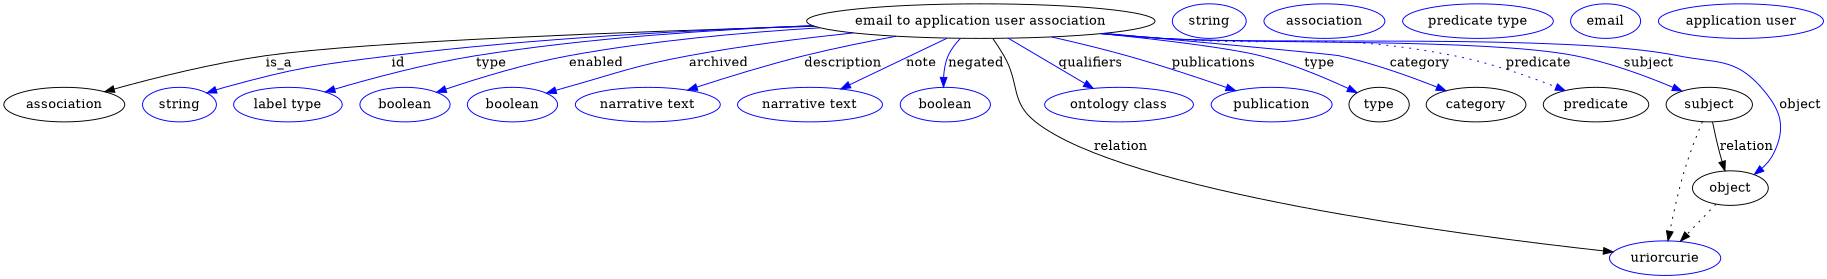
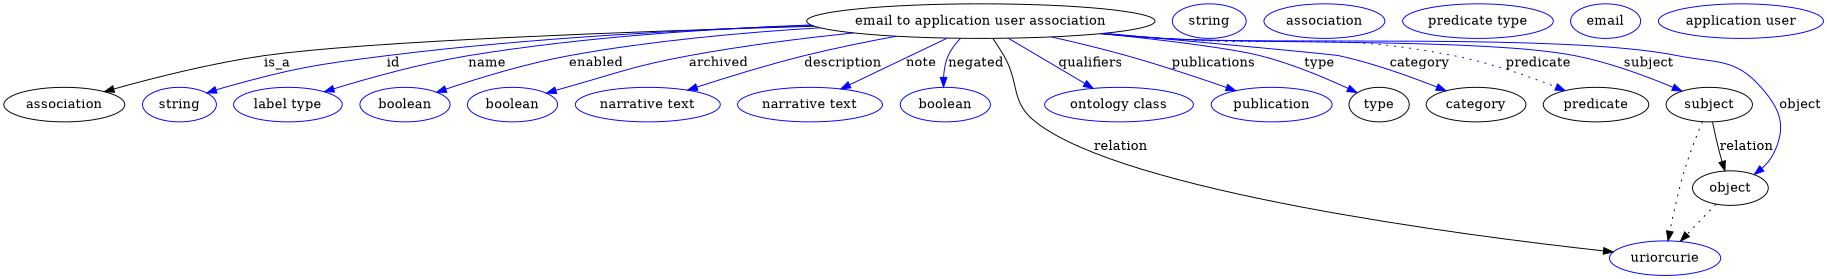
(491, 63) -> (488, 63)
